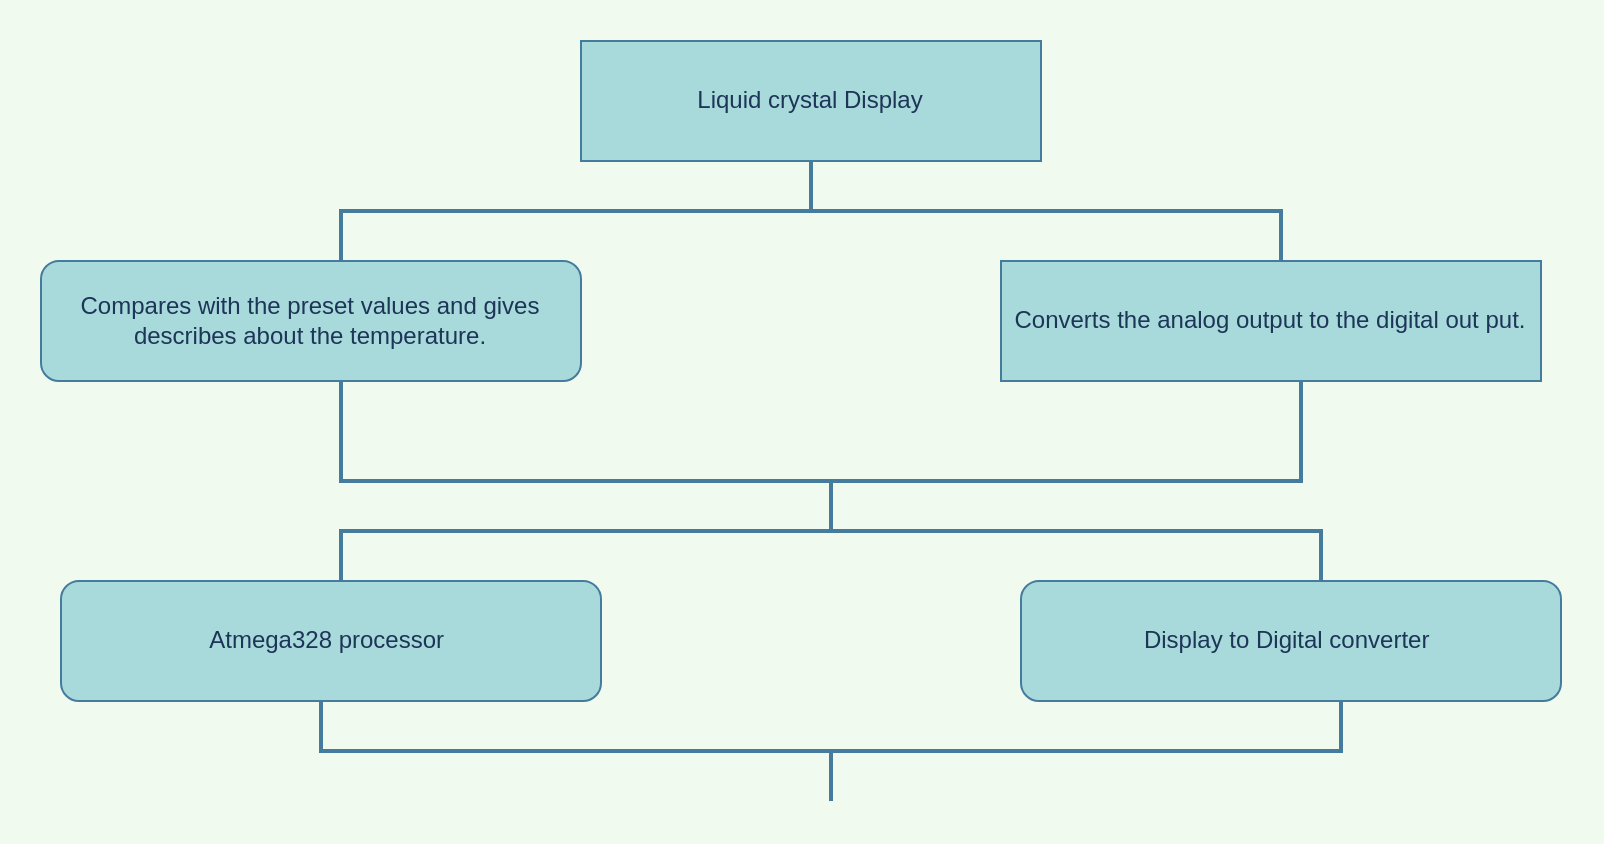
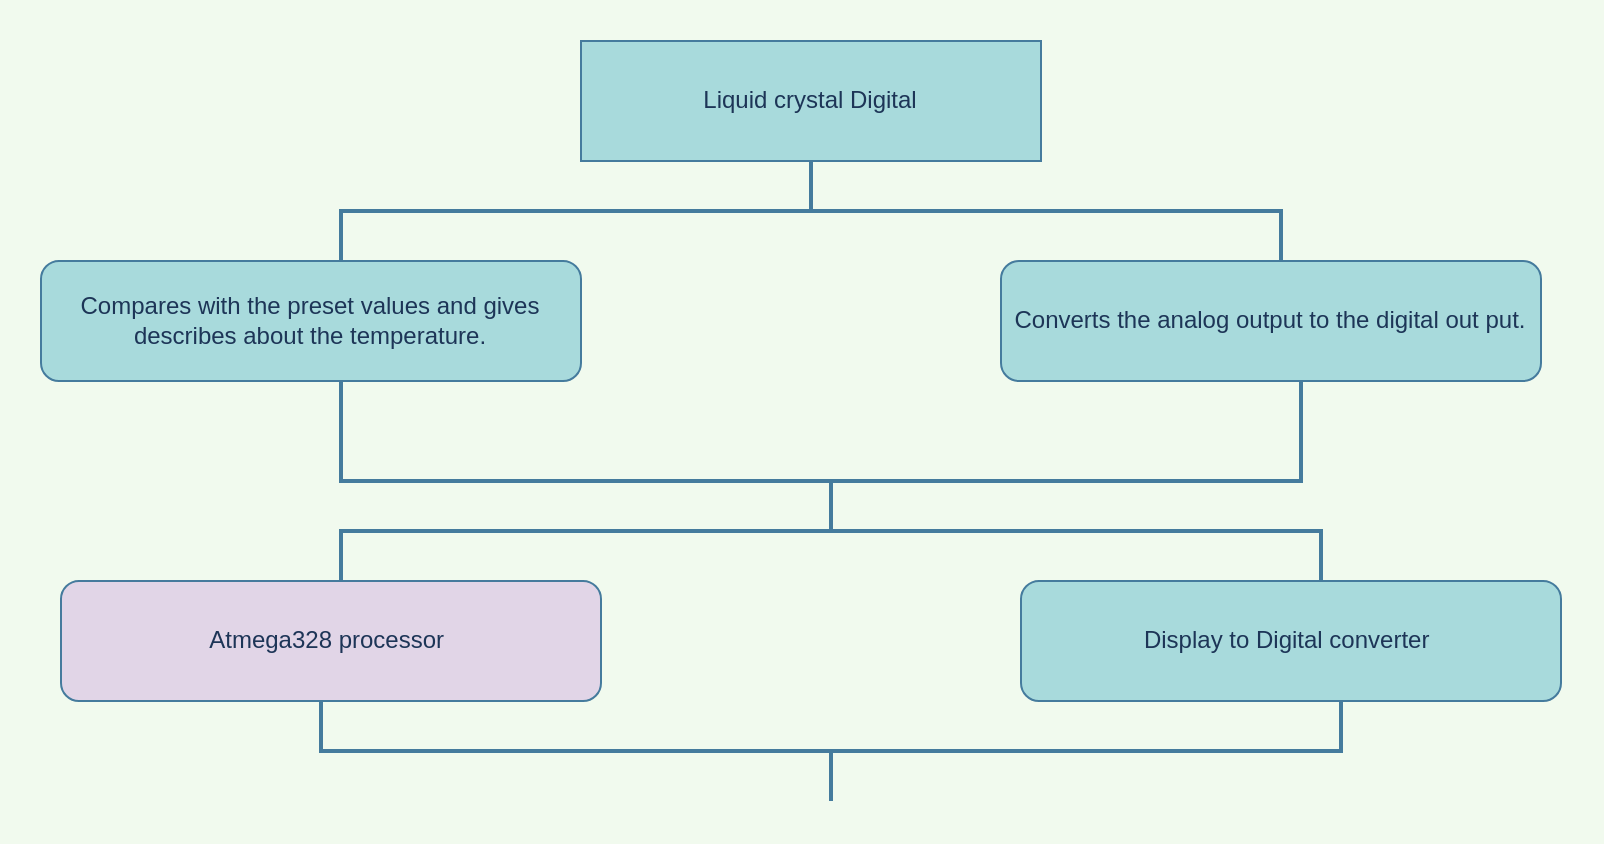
(811, 101) -> (811, 101)
(1271, 321) -> (1271, 321)
(331, 641) -> (331, 641)
